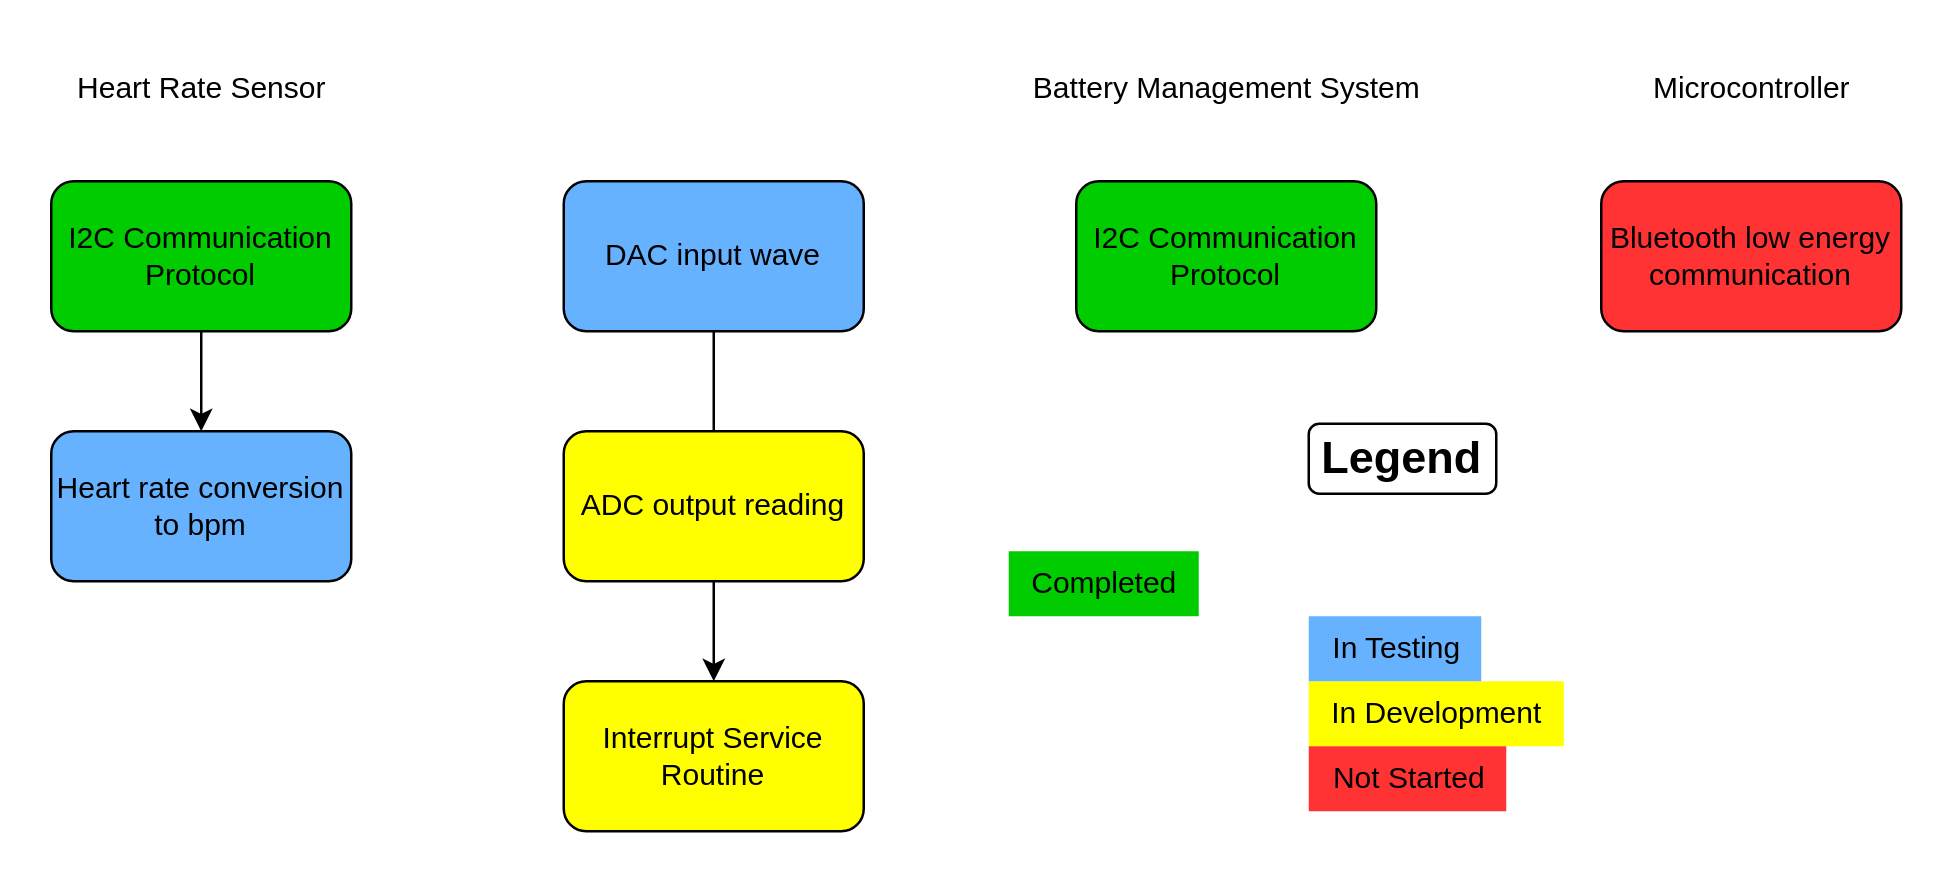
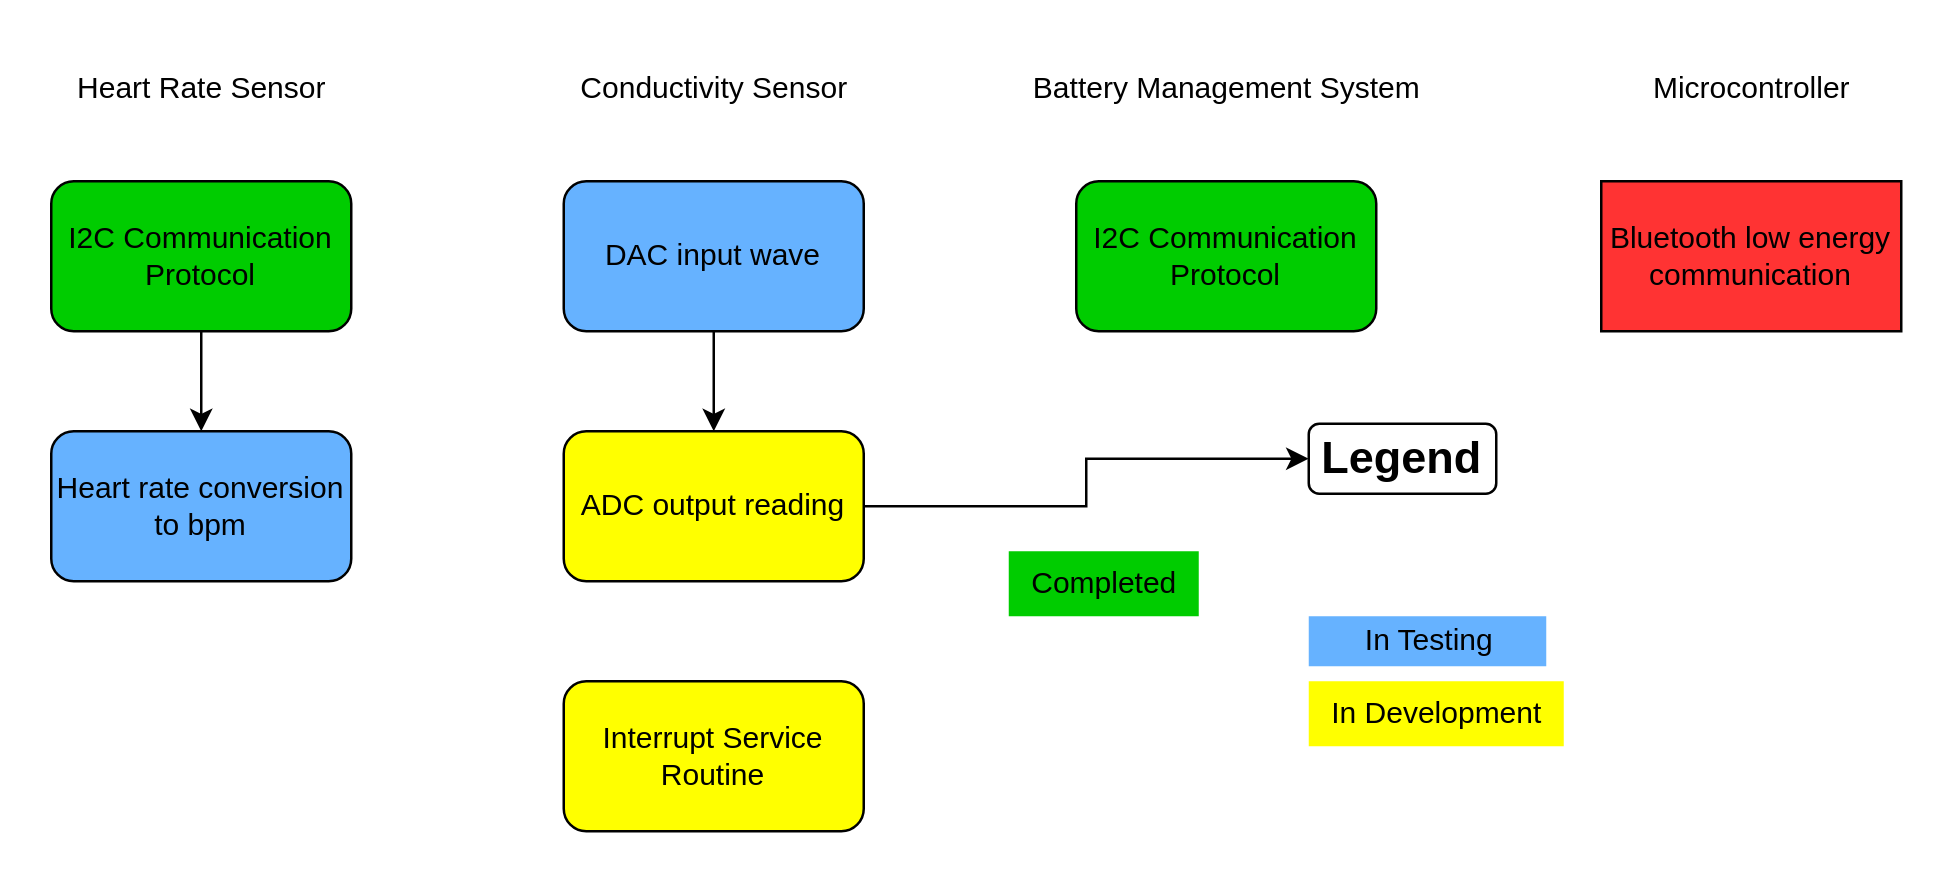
none -> (714, 89)
(1751, 256) -> (1751, 256)
(714, 420) -> (714, 413)
(714, 623) -> (1086, 491)
(1395, 649) -> (1428, 641)
(1408, 779) -> none
